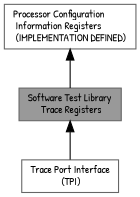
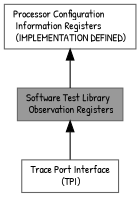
(70, 104) -> (70, 104)
